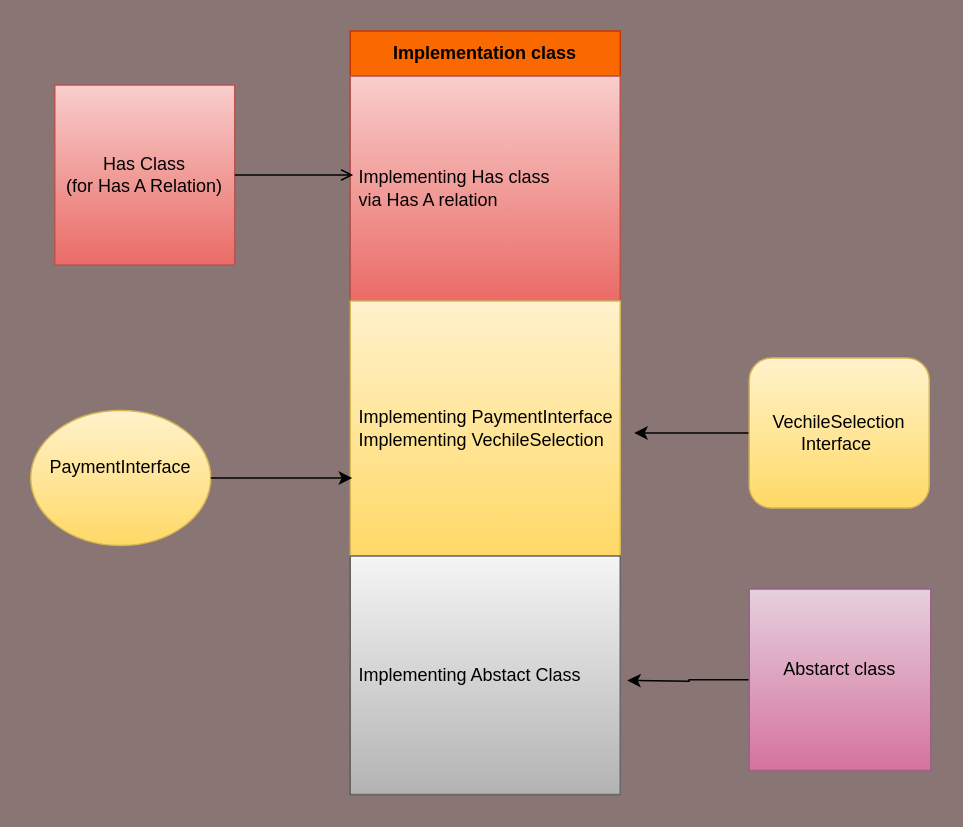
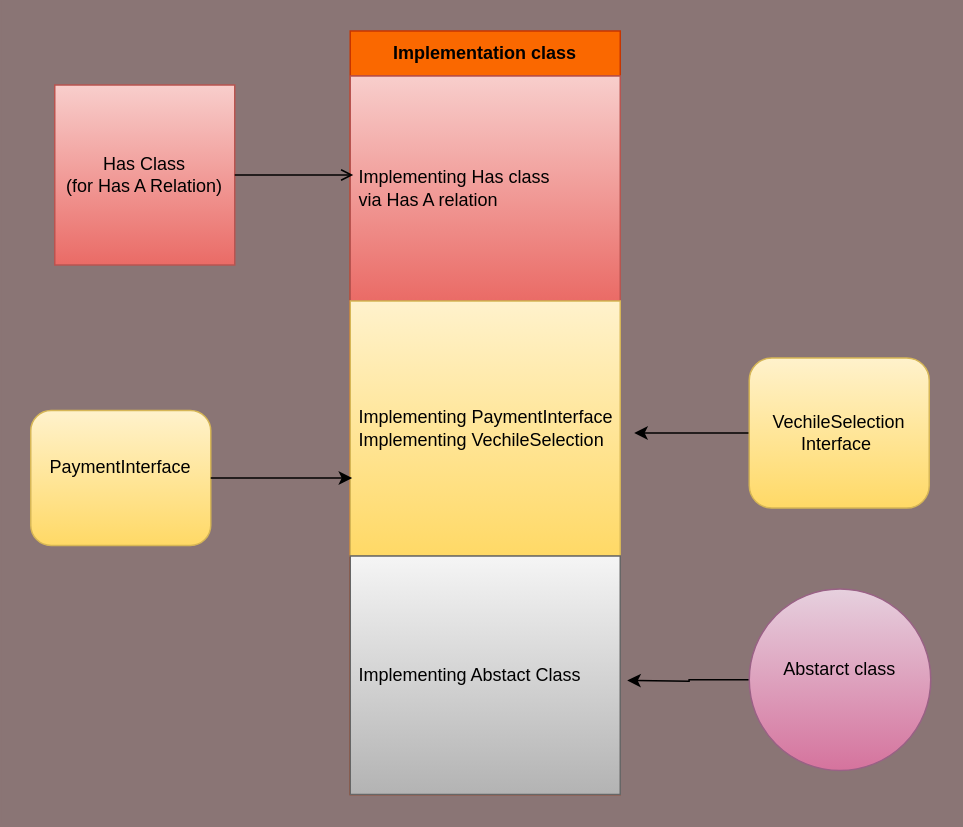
(121, 478) -> (121, 478)
(840, 680) -> (840, 680)
